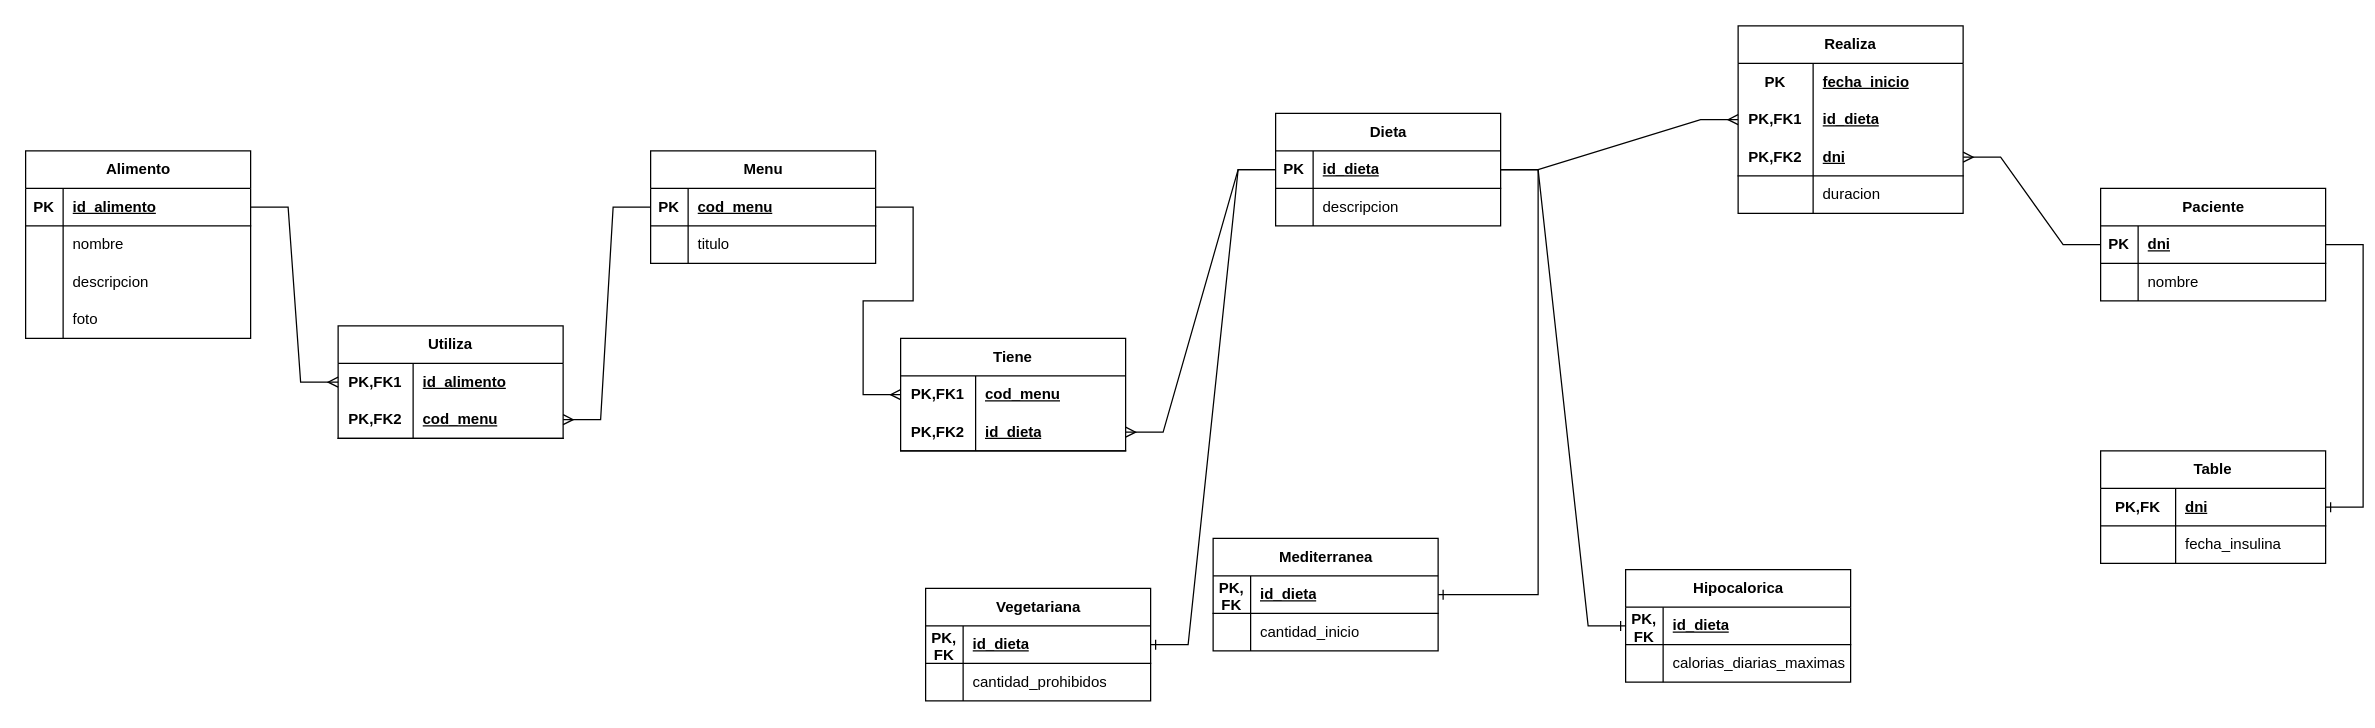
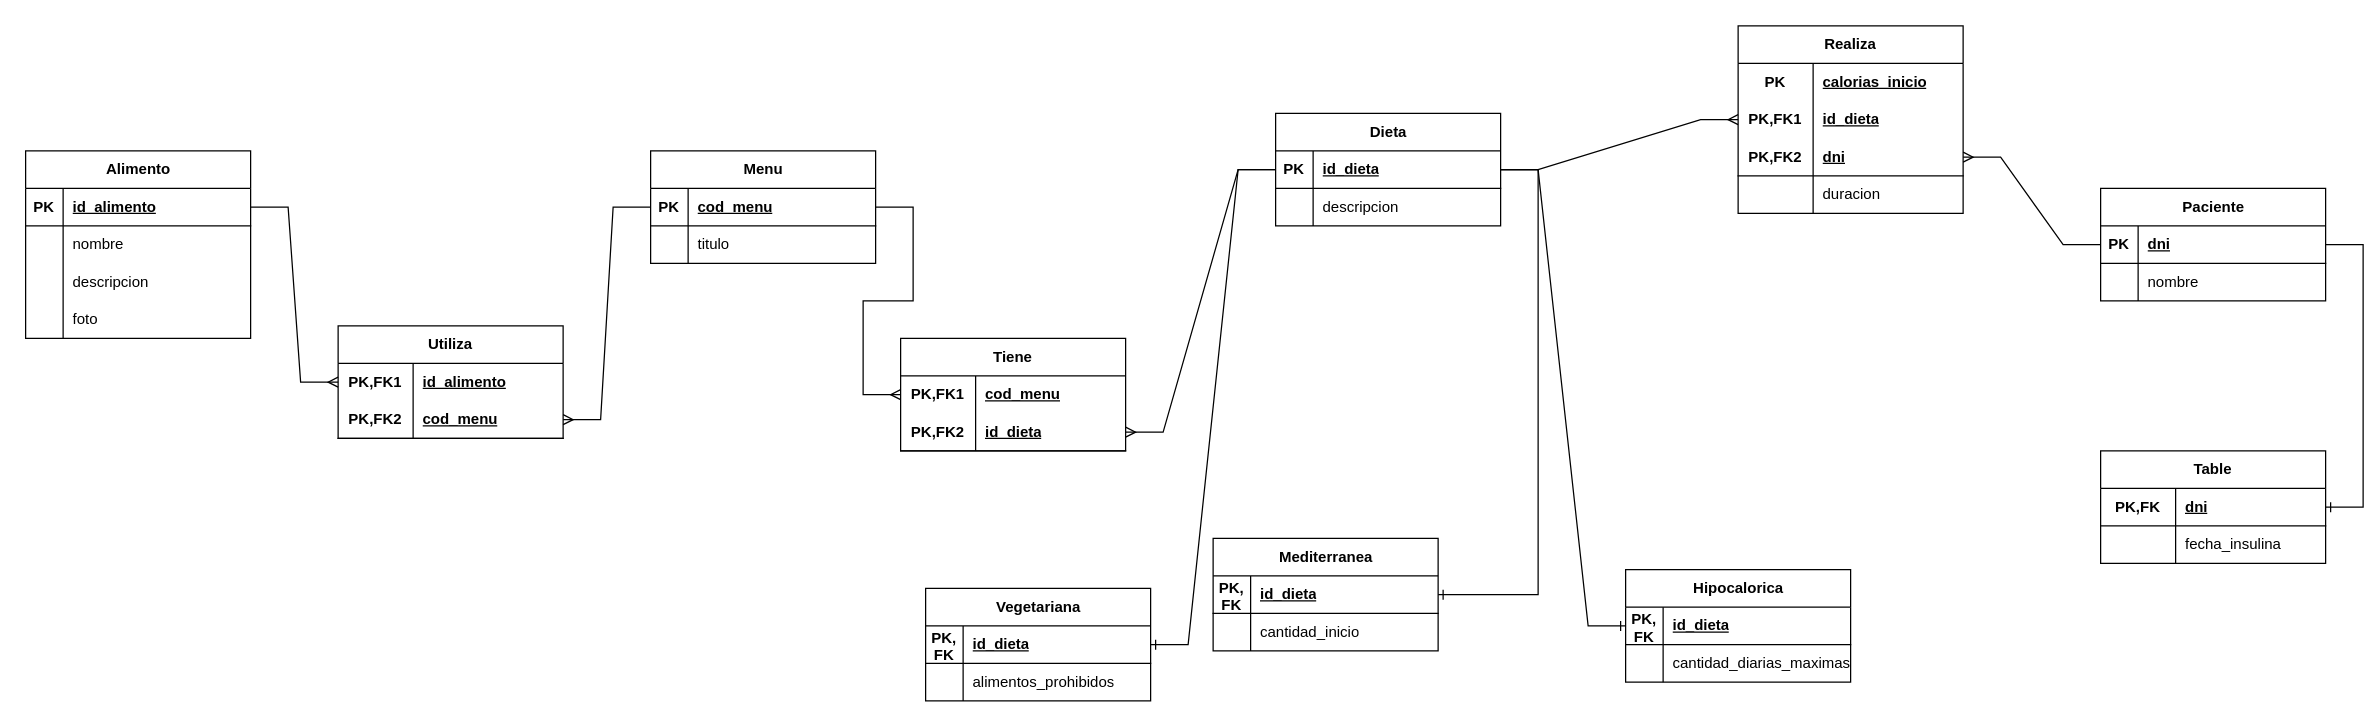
(1868, 82) -> (1876, 82)
(1762, 663) -> (1762, 663)
(1047, 682) -> (1049, 682)
